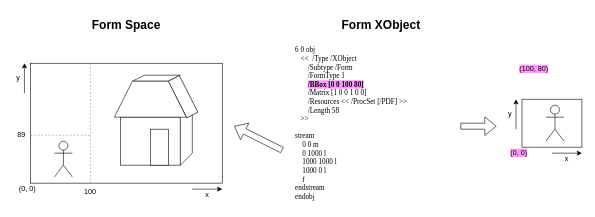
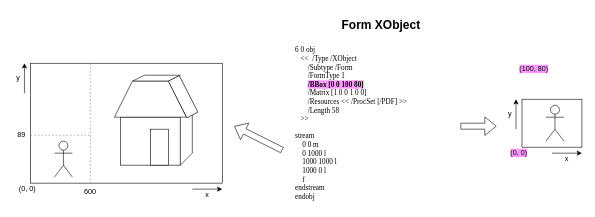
(126, 24) -> none
(90, 192) -> (90, 192)
